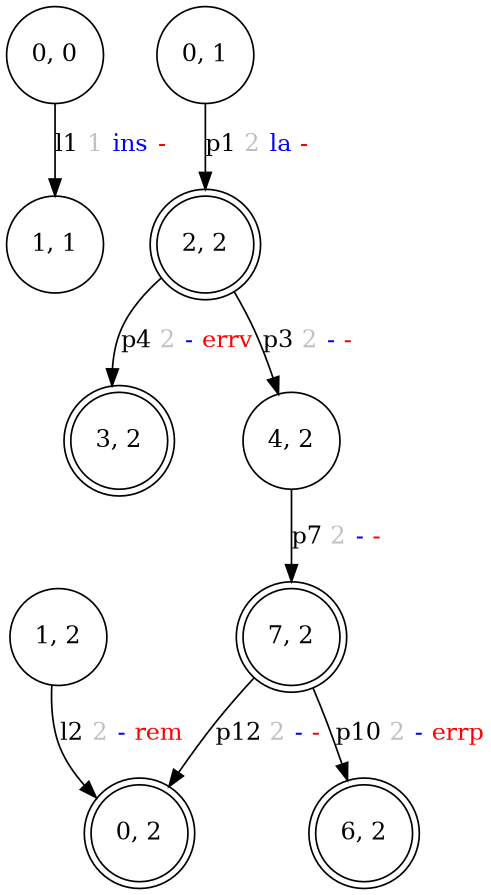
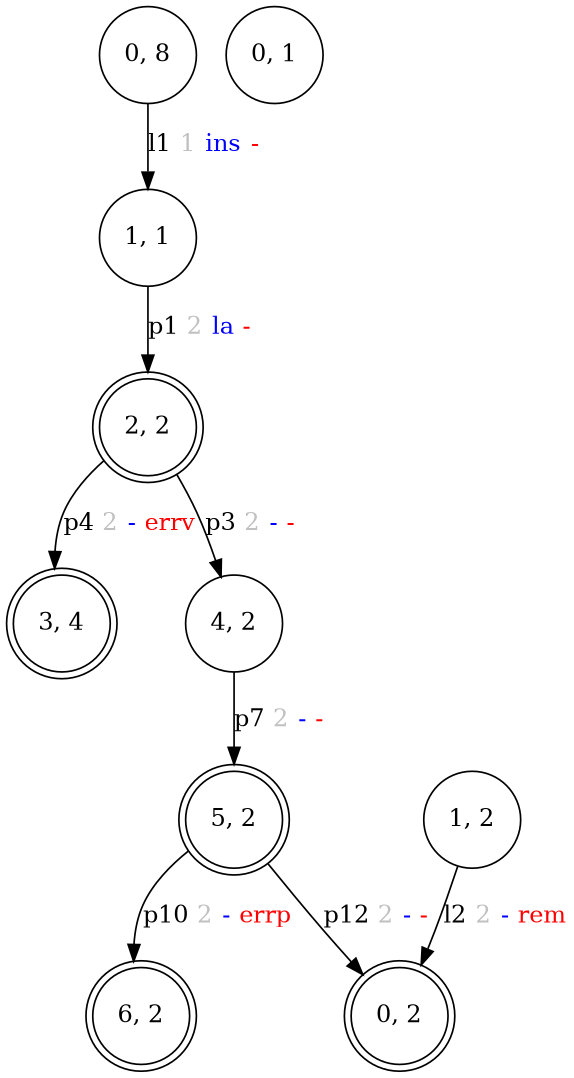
(55, 55) -> (148, 55)
(205, 138) -> (148, 321)
(119, 441) -> (62, 624)
(292, 637) -> (234, 820)
